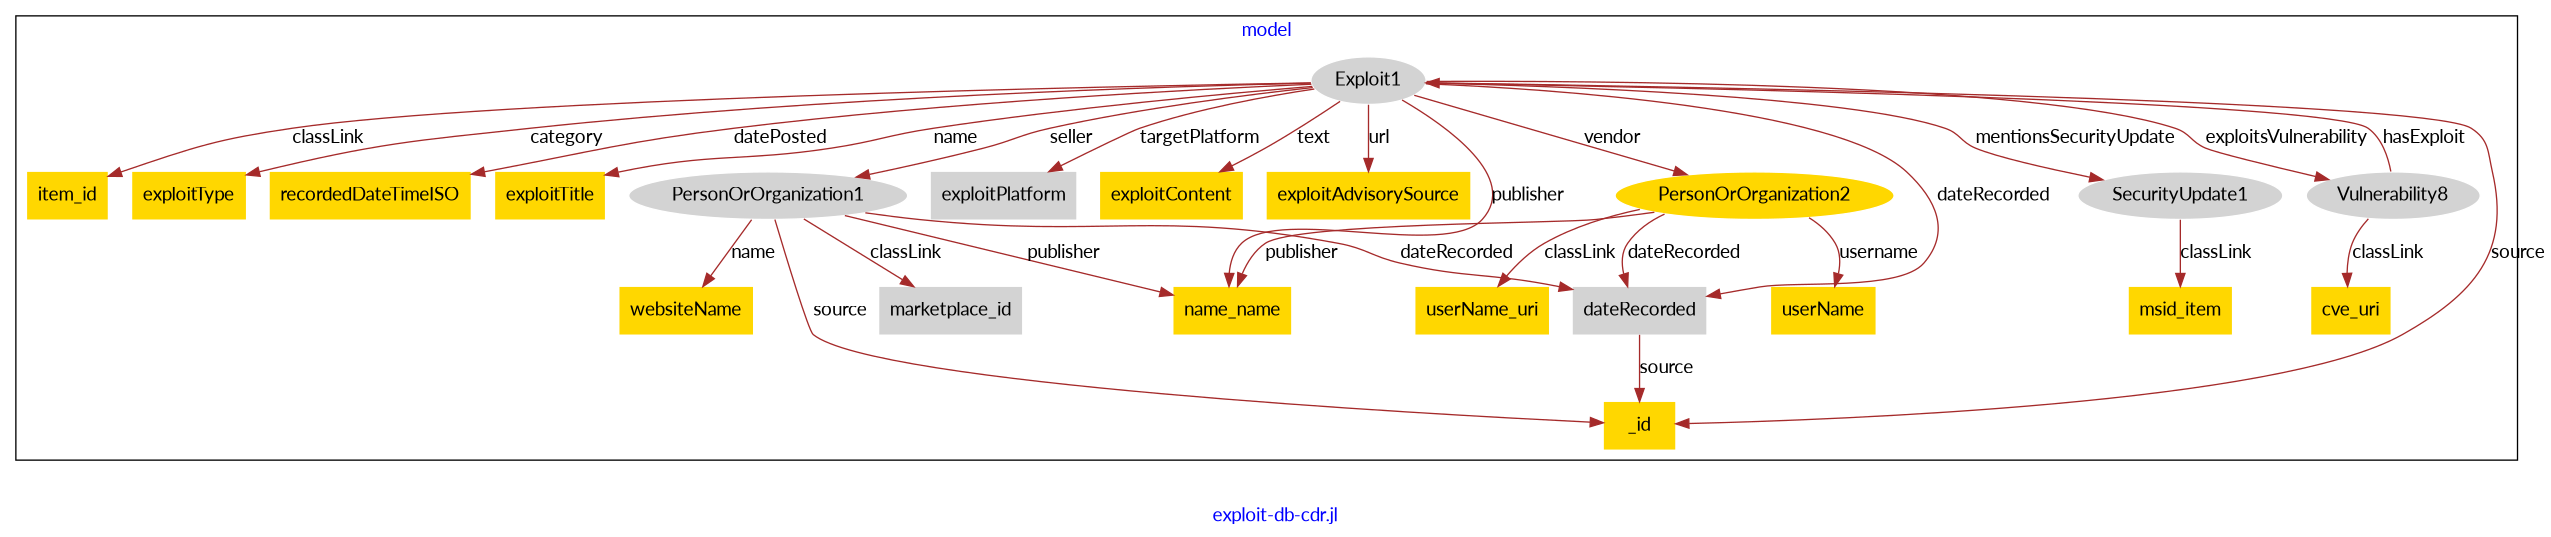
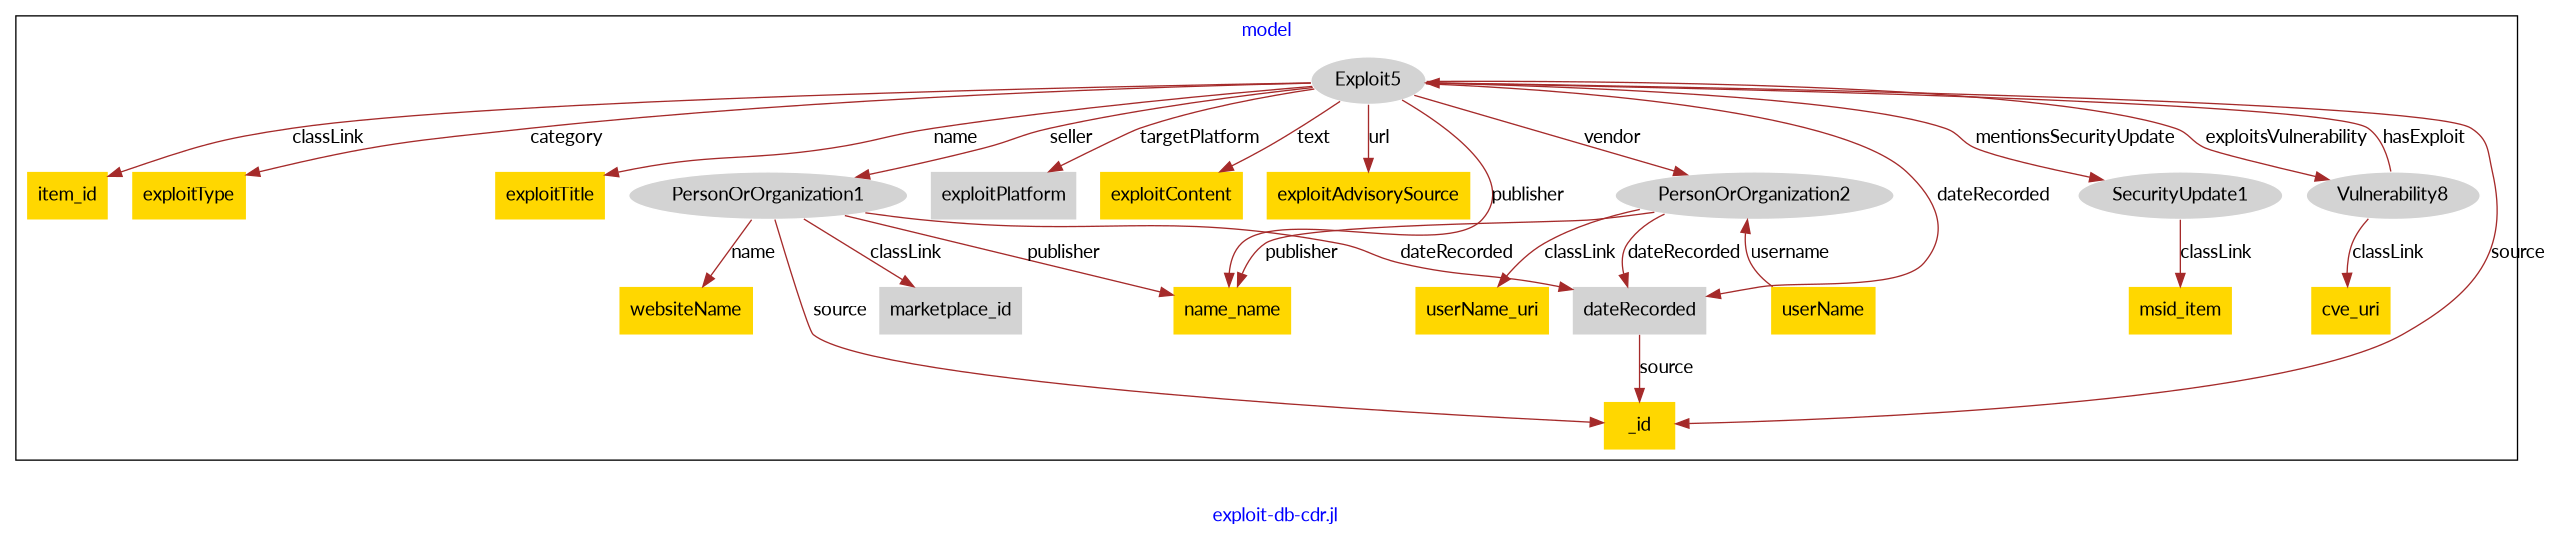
(1368, 81) -> (1368, 81)
(370, 196) -> none
(1755, 196) -> (1755, 196)
(1834, 241) -> (1751, 264)
